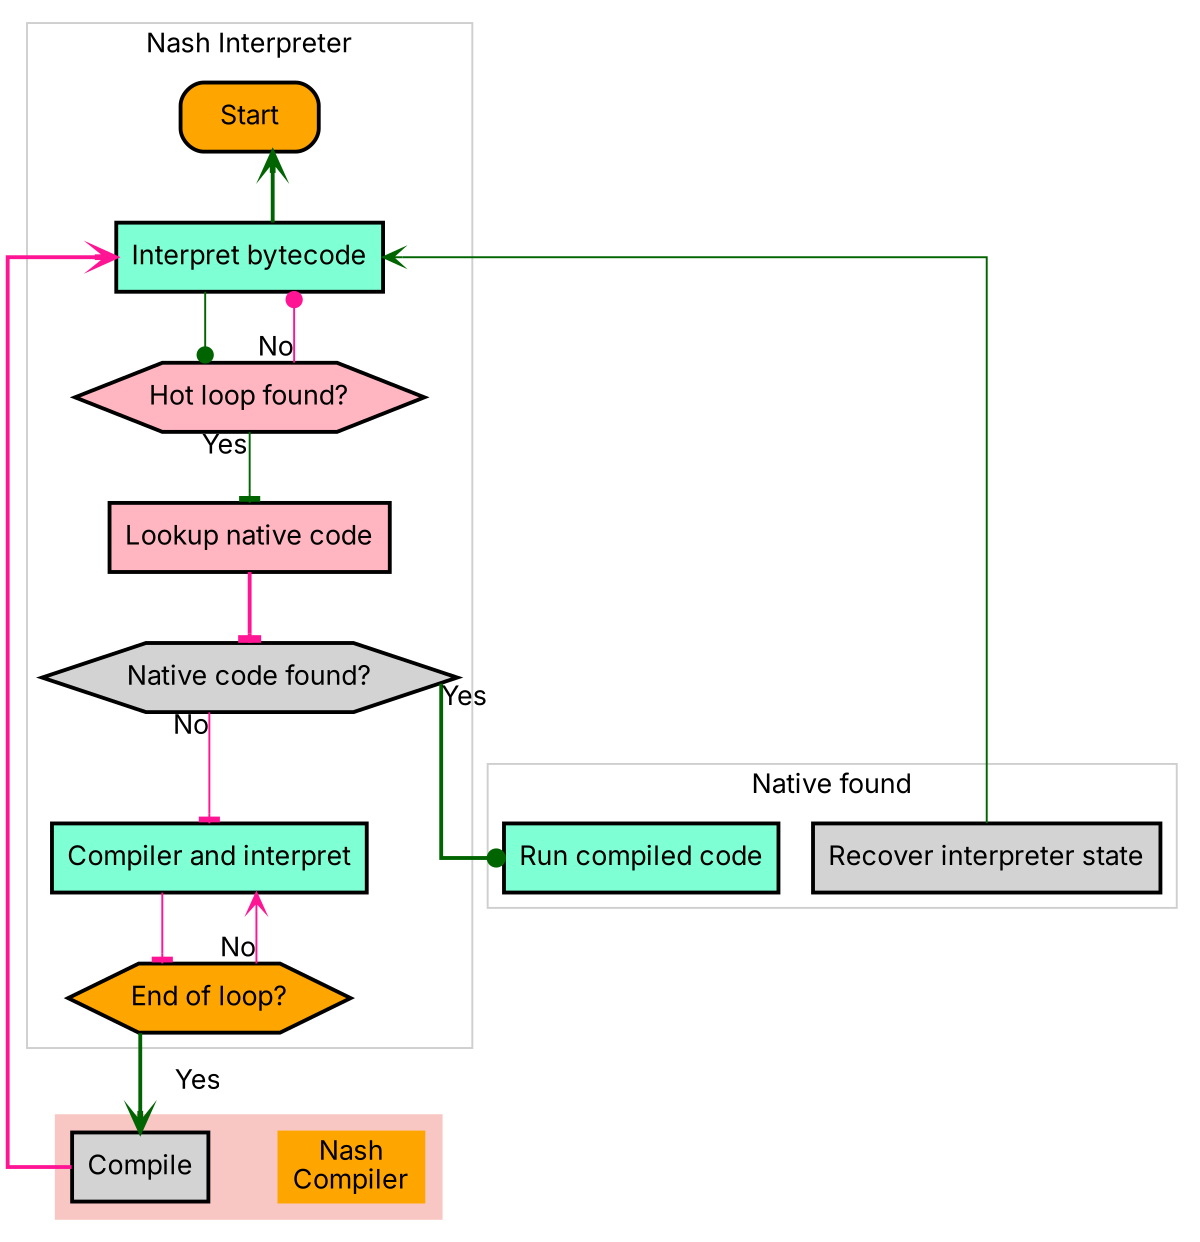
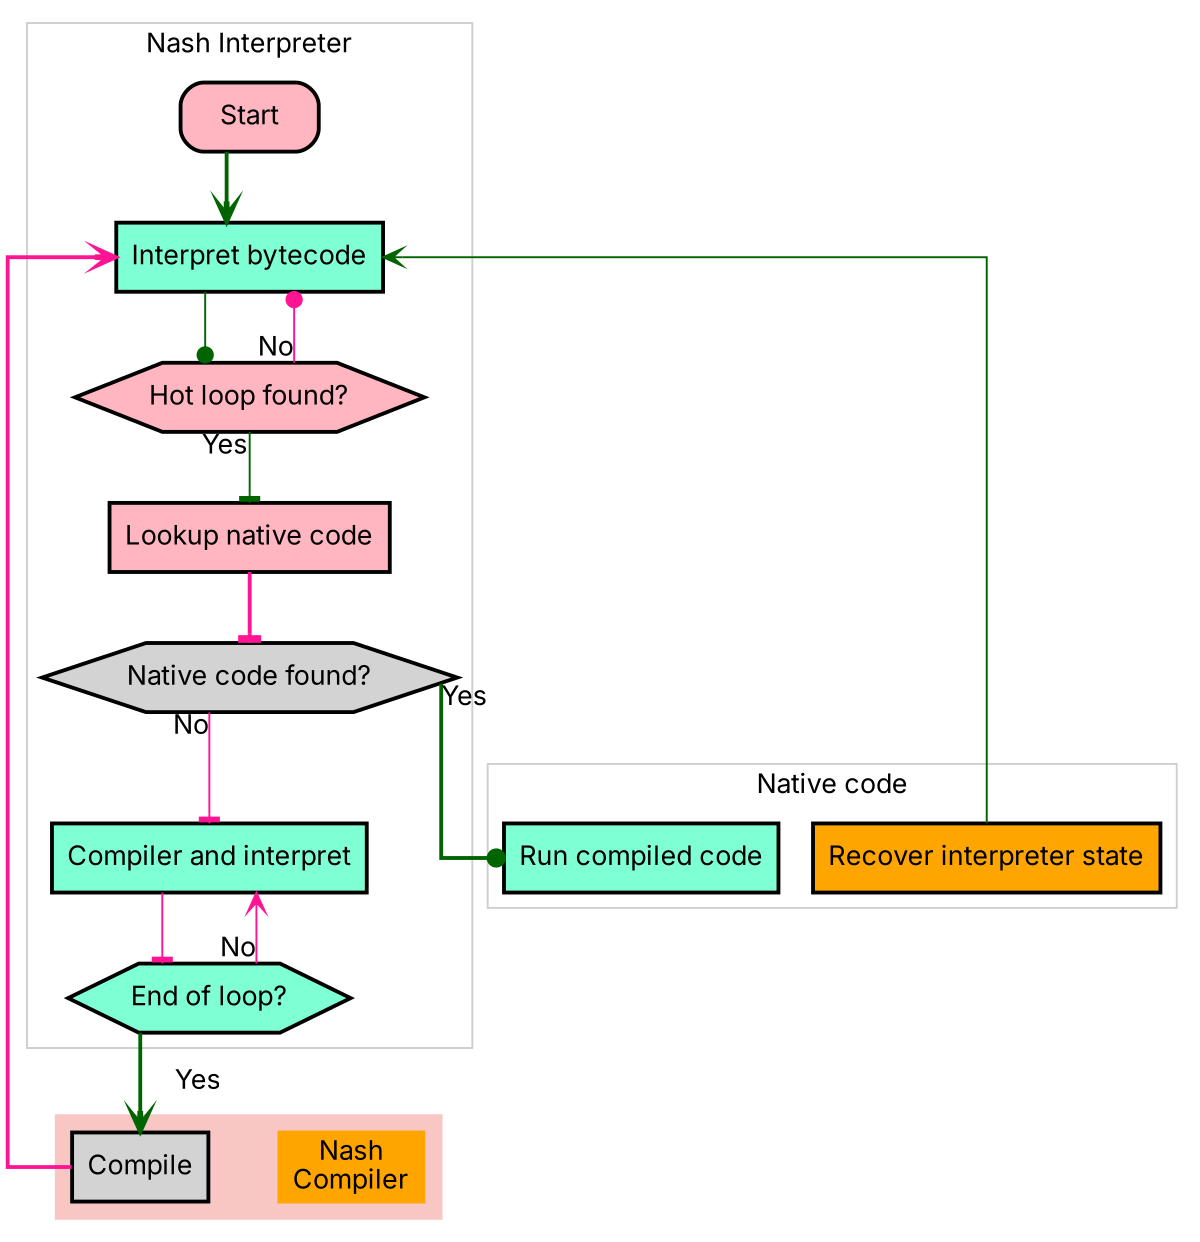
(250, 117) -> (250, 117)
(273, 197) -> (227, 178)
(832, 786) -> (832, 786)
(987, 858) -> (987, 858)
(209, 998) -> (209, 998)
